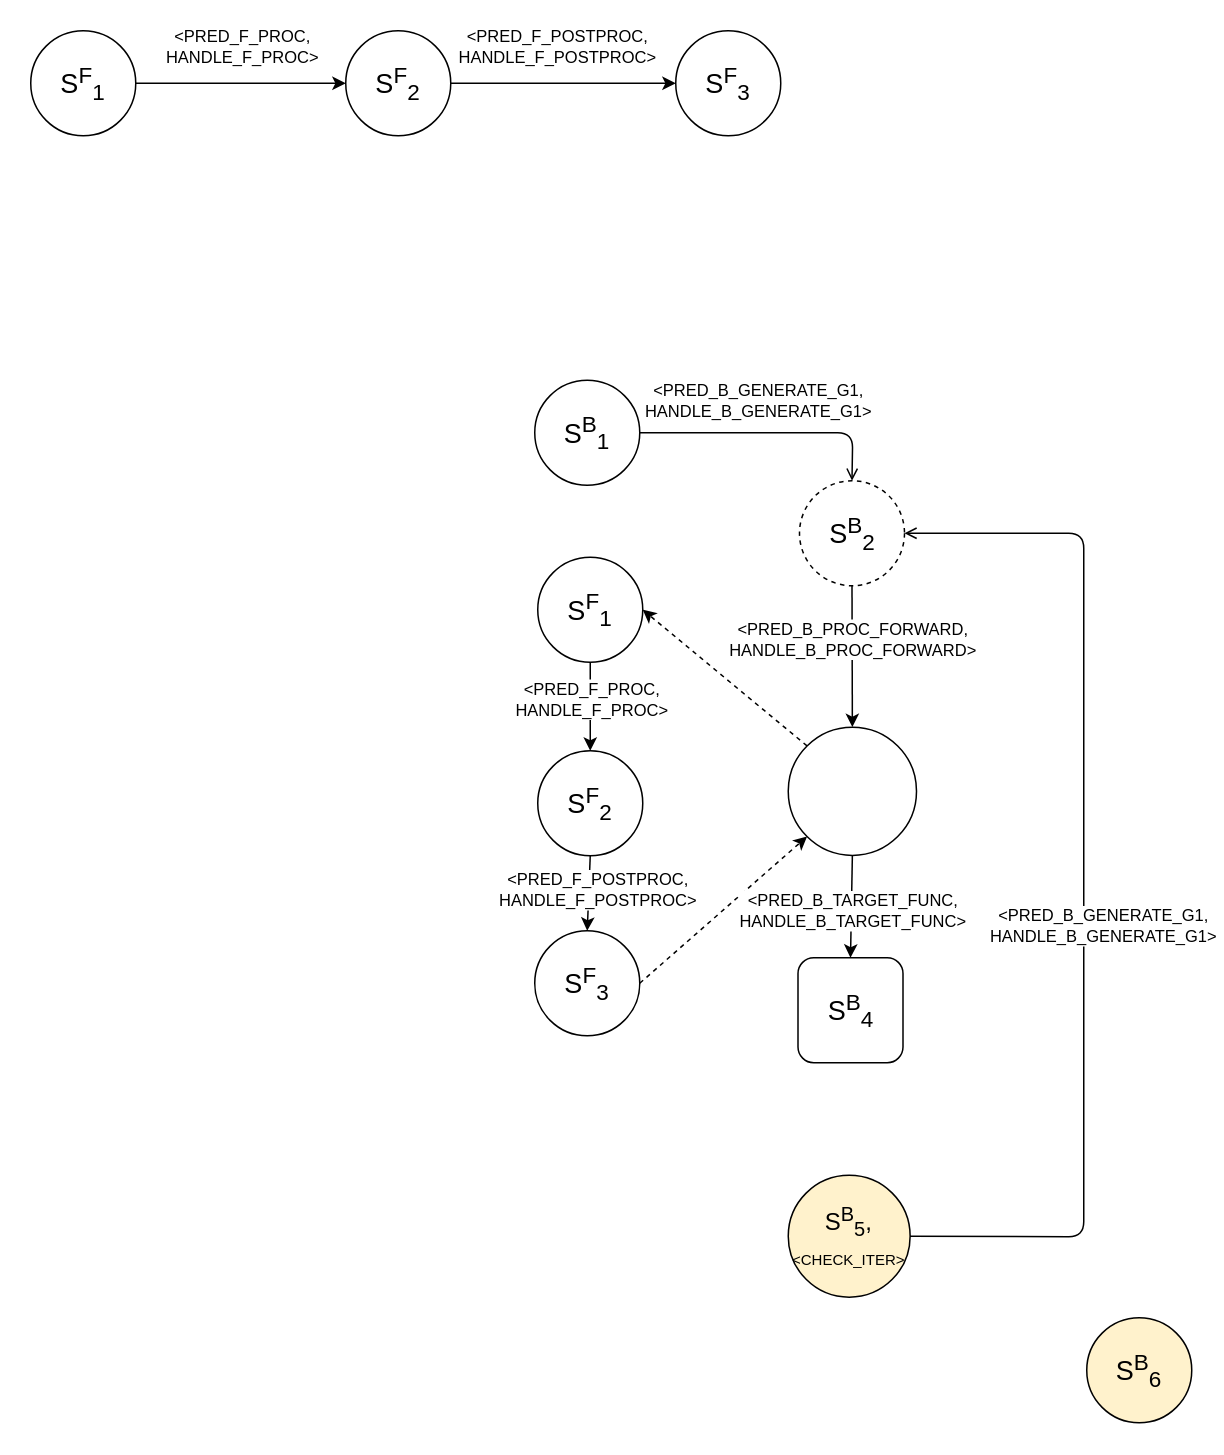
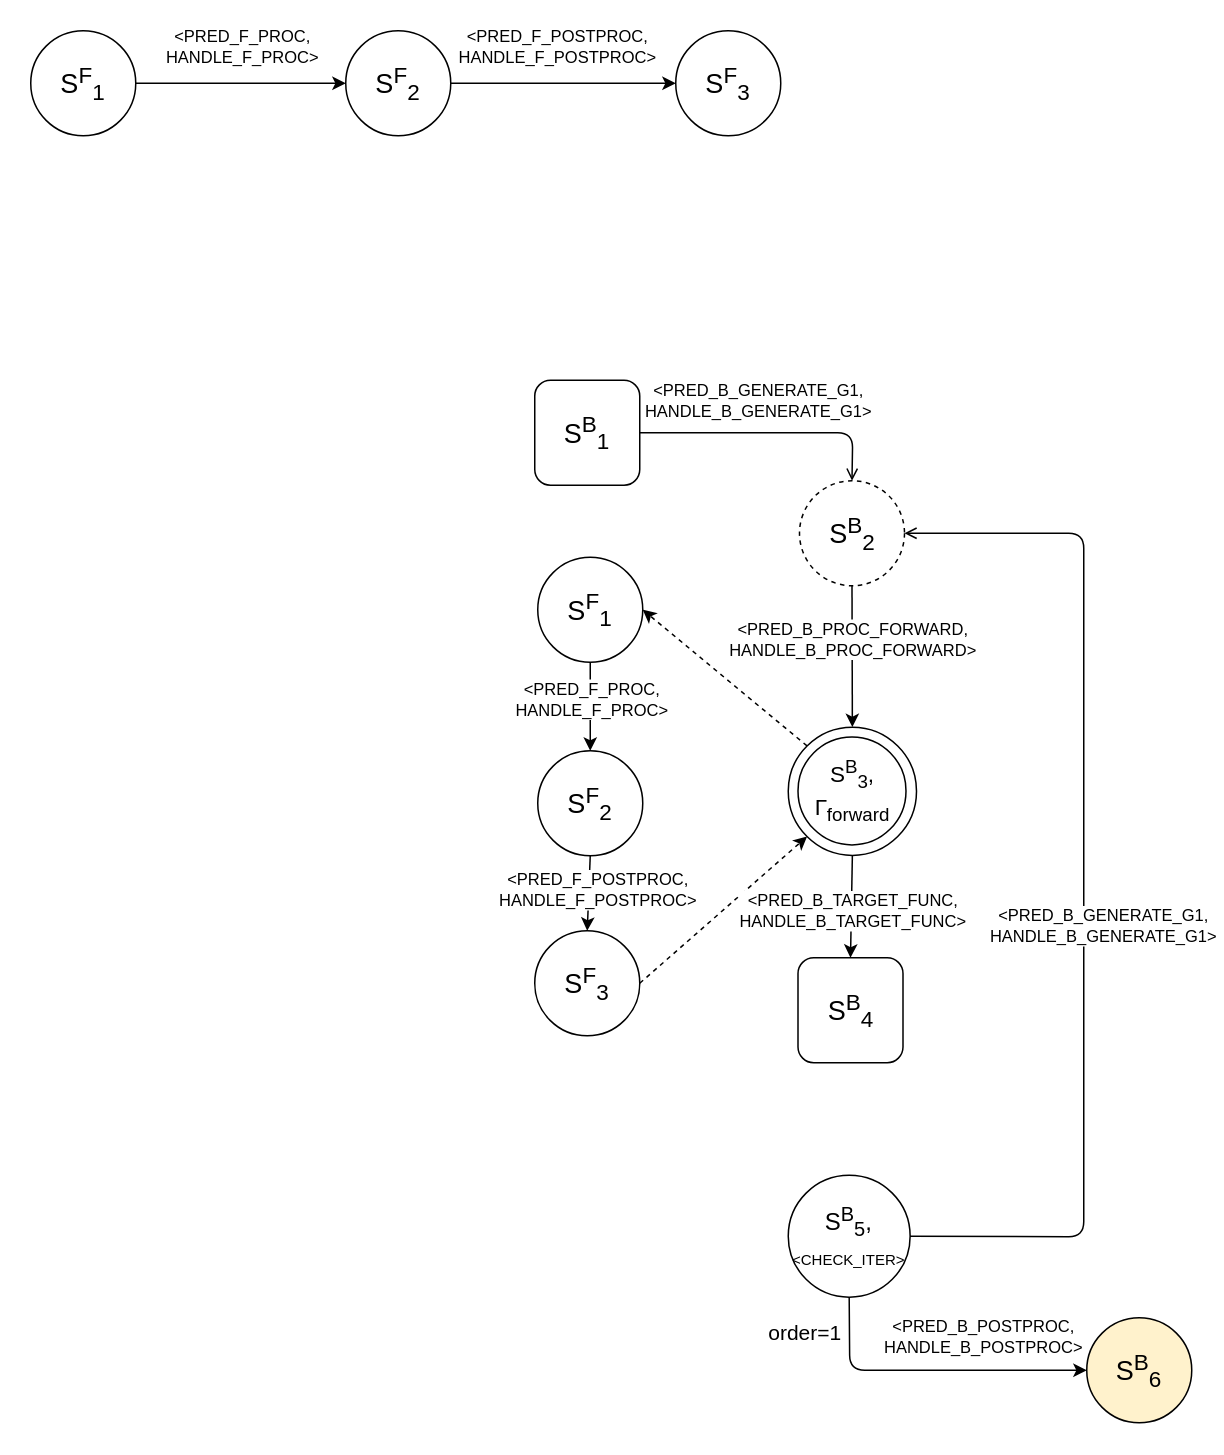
(587, 433) -> (587, 433)
none -> (852, 791)
(849, 1236) -> (849, 1236)
none -> (804, 1332)
none -> (932, 1370)
